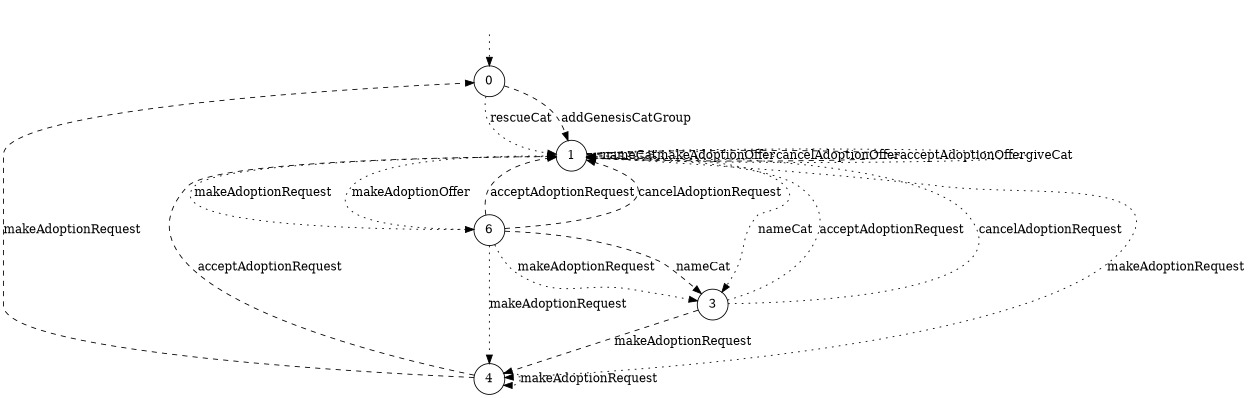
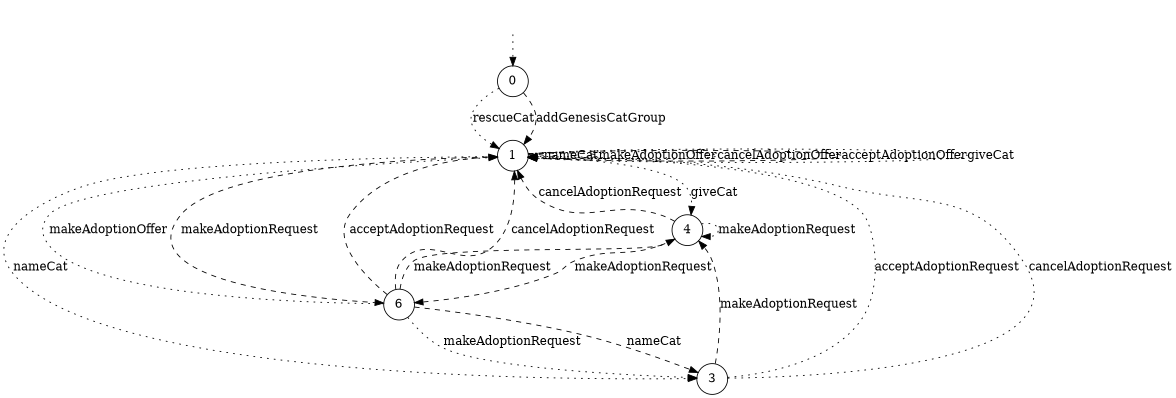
(192, 199) -> (213, 194)
(3, 234) -> (551, 275)
(270, 267) -> (610, 193)
(1176, 267) -> (714, 193)
(489, 300) -> (524, 250)
